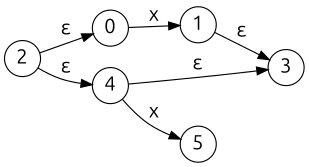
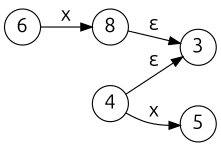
(198, 25) -> (110, 27)
(110, 28) -> (23, 27)
(23, 59) -> none
